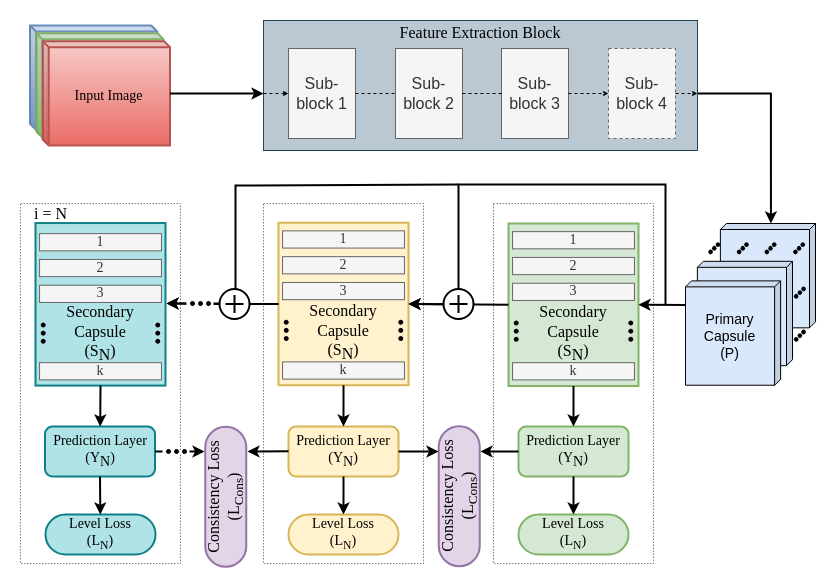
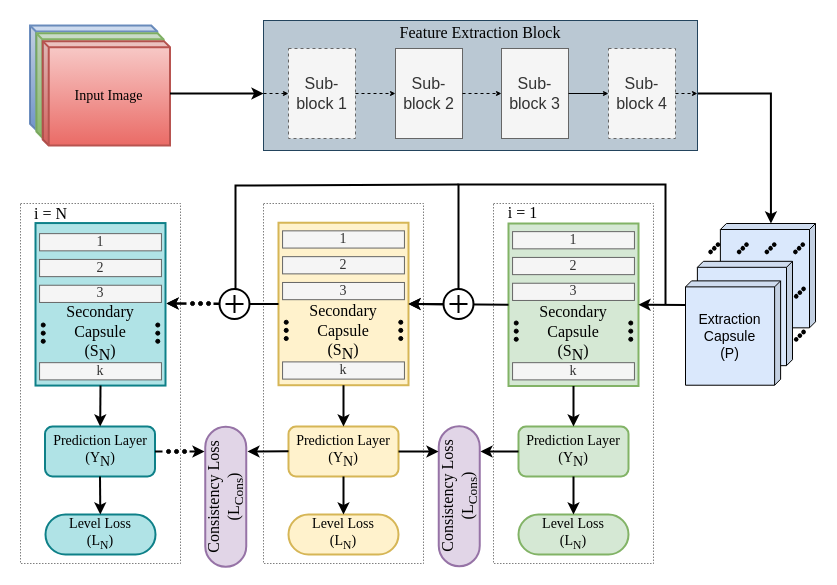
(322, 94) -> (322, 94)
(391, 94) -> (389, 94)
(497, 94) -> (495, 94)
(587, 94) -> (587, 94)
none -> (523, 213)
(730, 337) -> (730, 337)
